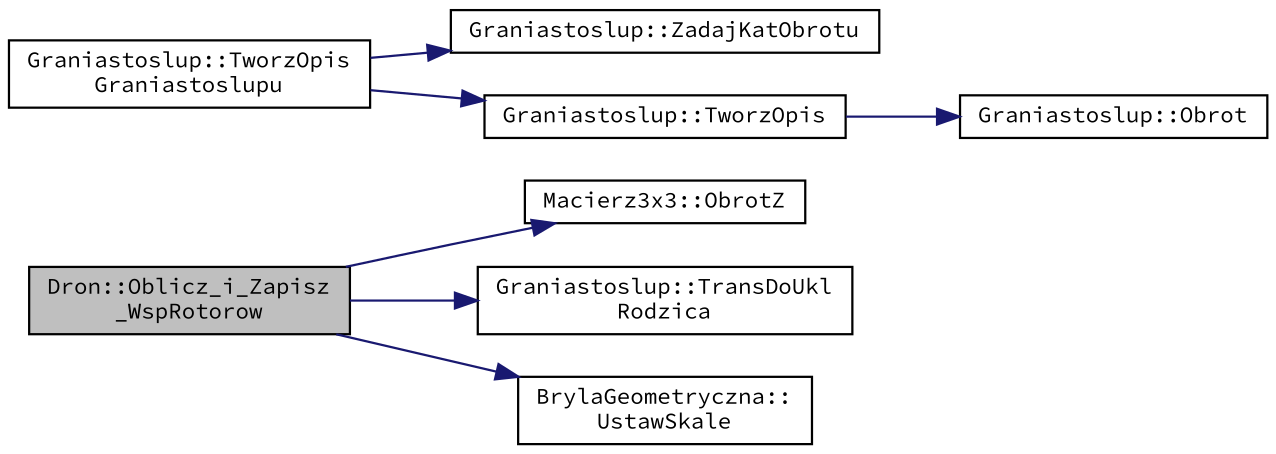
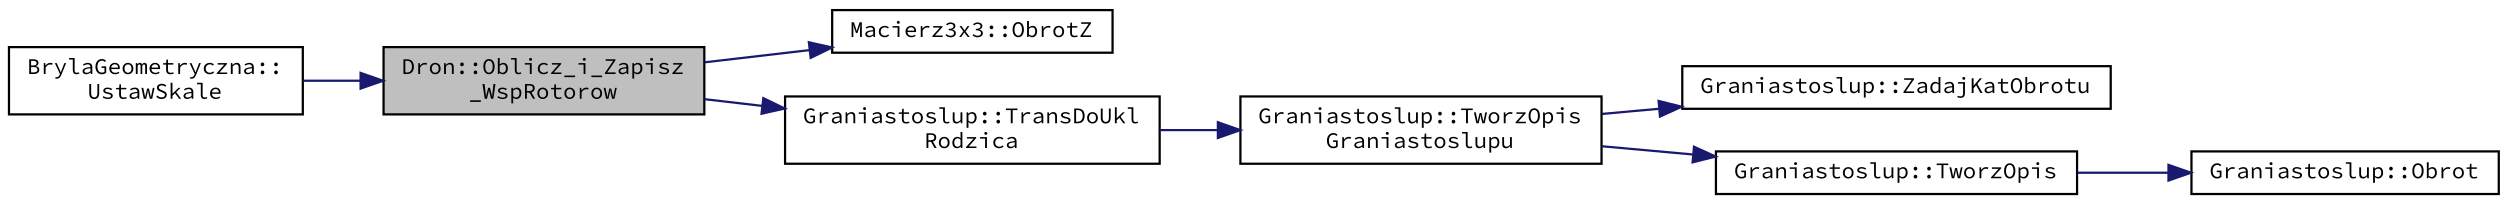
none -> (1189, 130)
(416, 353) -> (332, 81)
